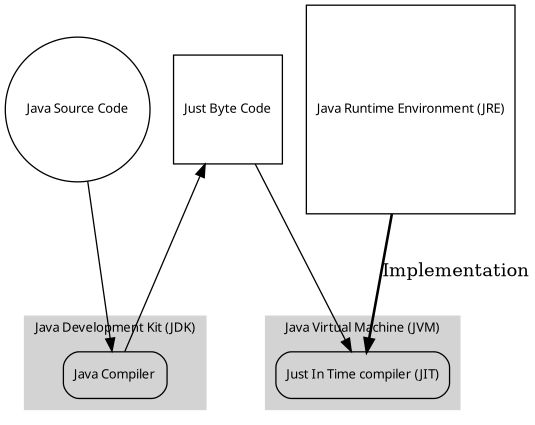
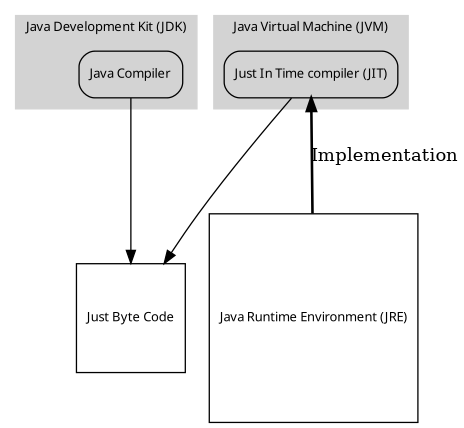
(78, 109) -> none
(300, 252) -> (229, 174)
